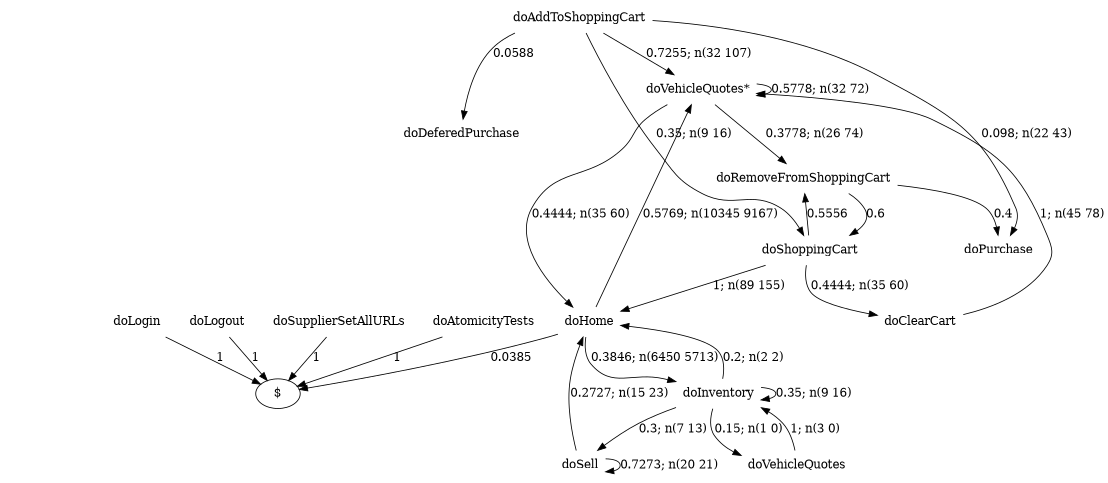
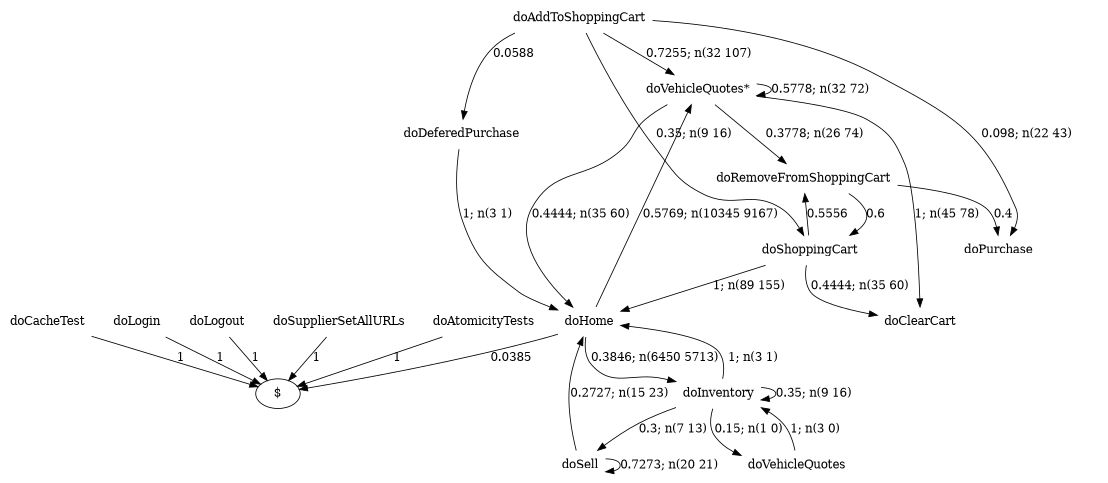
(998, 159) -> (897, 147)
none -> (473, 246)
none -> (47, 322)
(753, 358) -> (753, 358)
